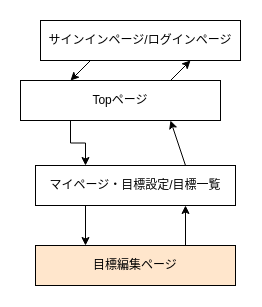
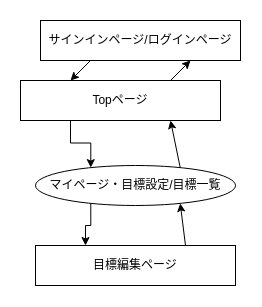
(136, 186) -> (136, 186)
(136, 266) -> (136, 266)
